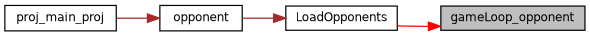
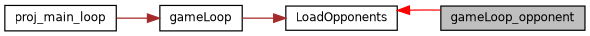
(61, 18) -> (61, 18)
(201, 18) -> (201, 18)
(413, 26) -> (425, 10)
